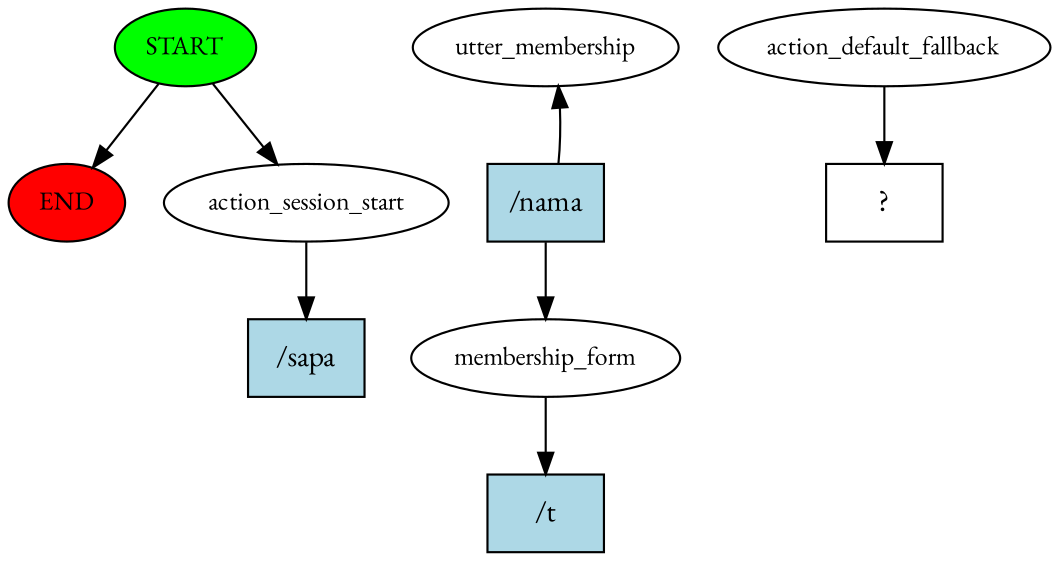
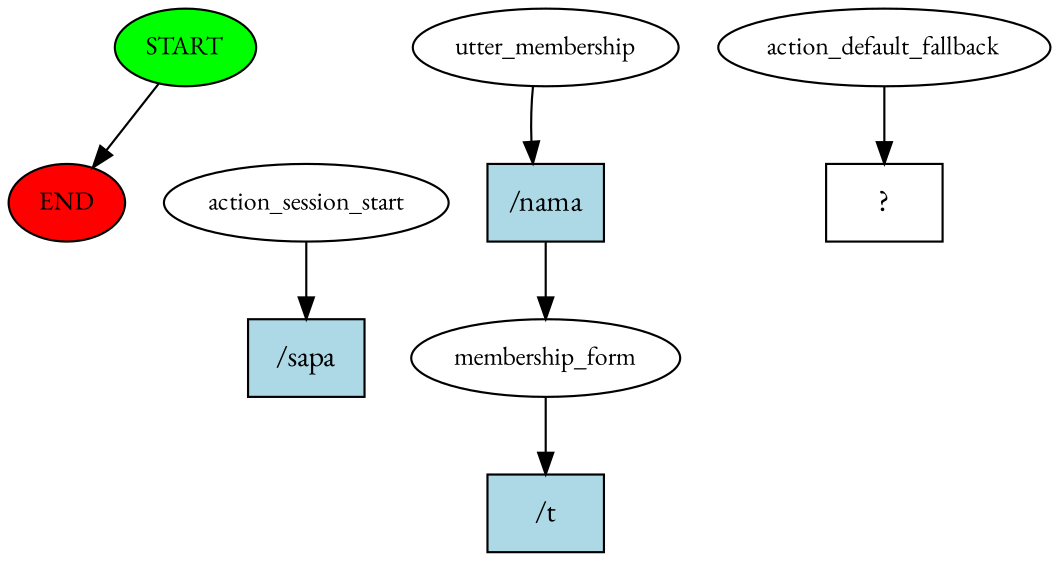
(238, 116) -> none
(560, 136) -> (531, 114)
